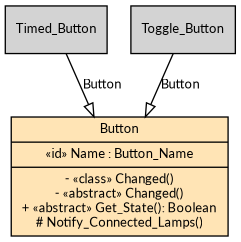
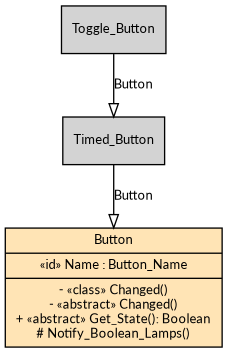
(162, 79) -> (114, 79)
(120, 223) -> (114, 334)
